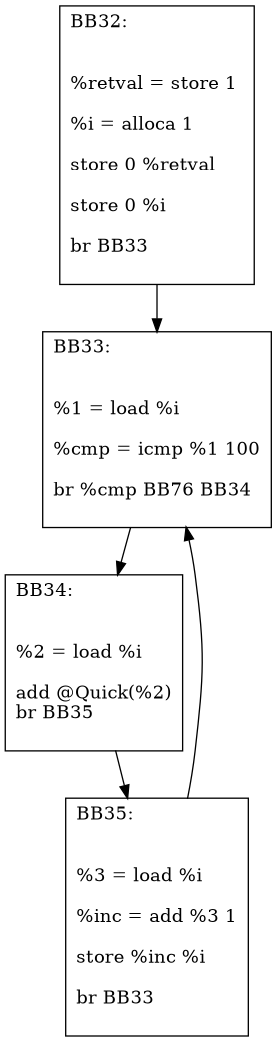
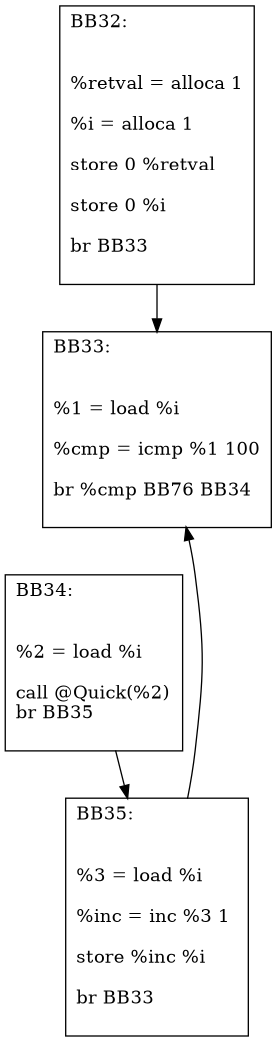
(154, 83) -> (157, 83)
(126, 545) -> none
(94, 693) -> (93, 693)
(157, 916) -> (154, 916)
